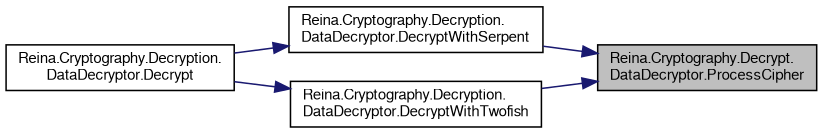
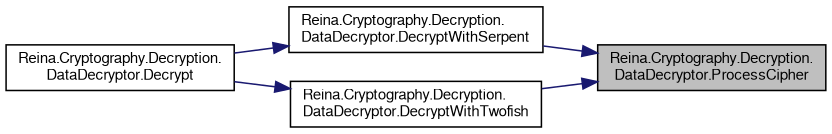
(707, 68) -> (712, 68)
